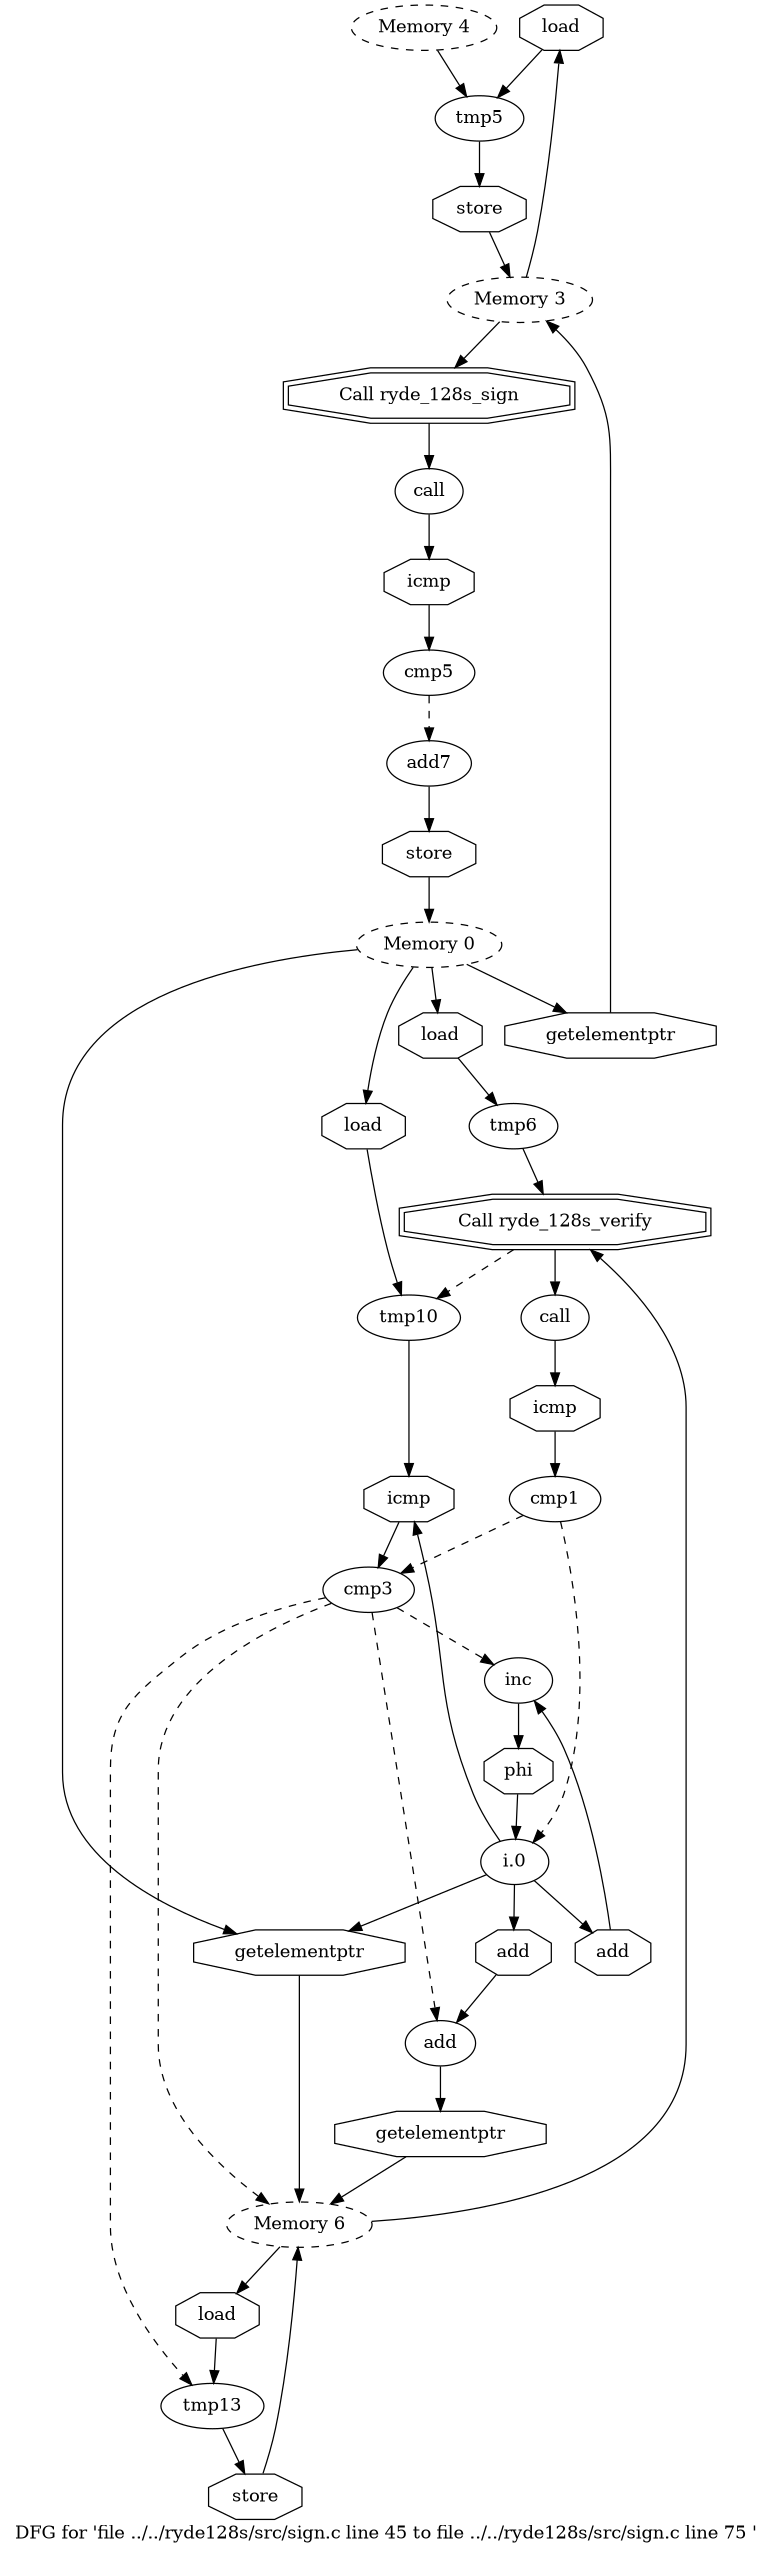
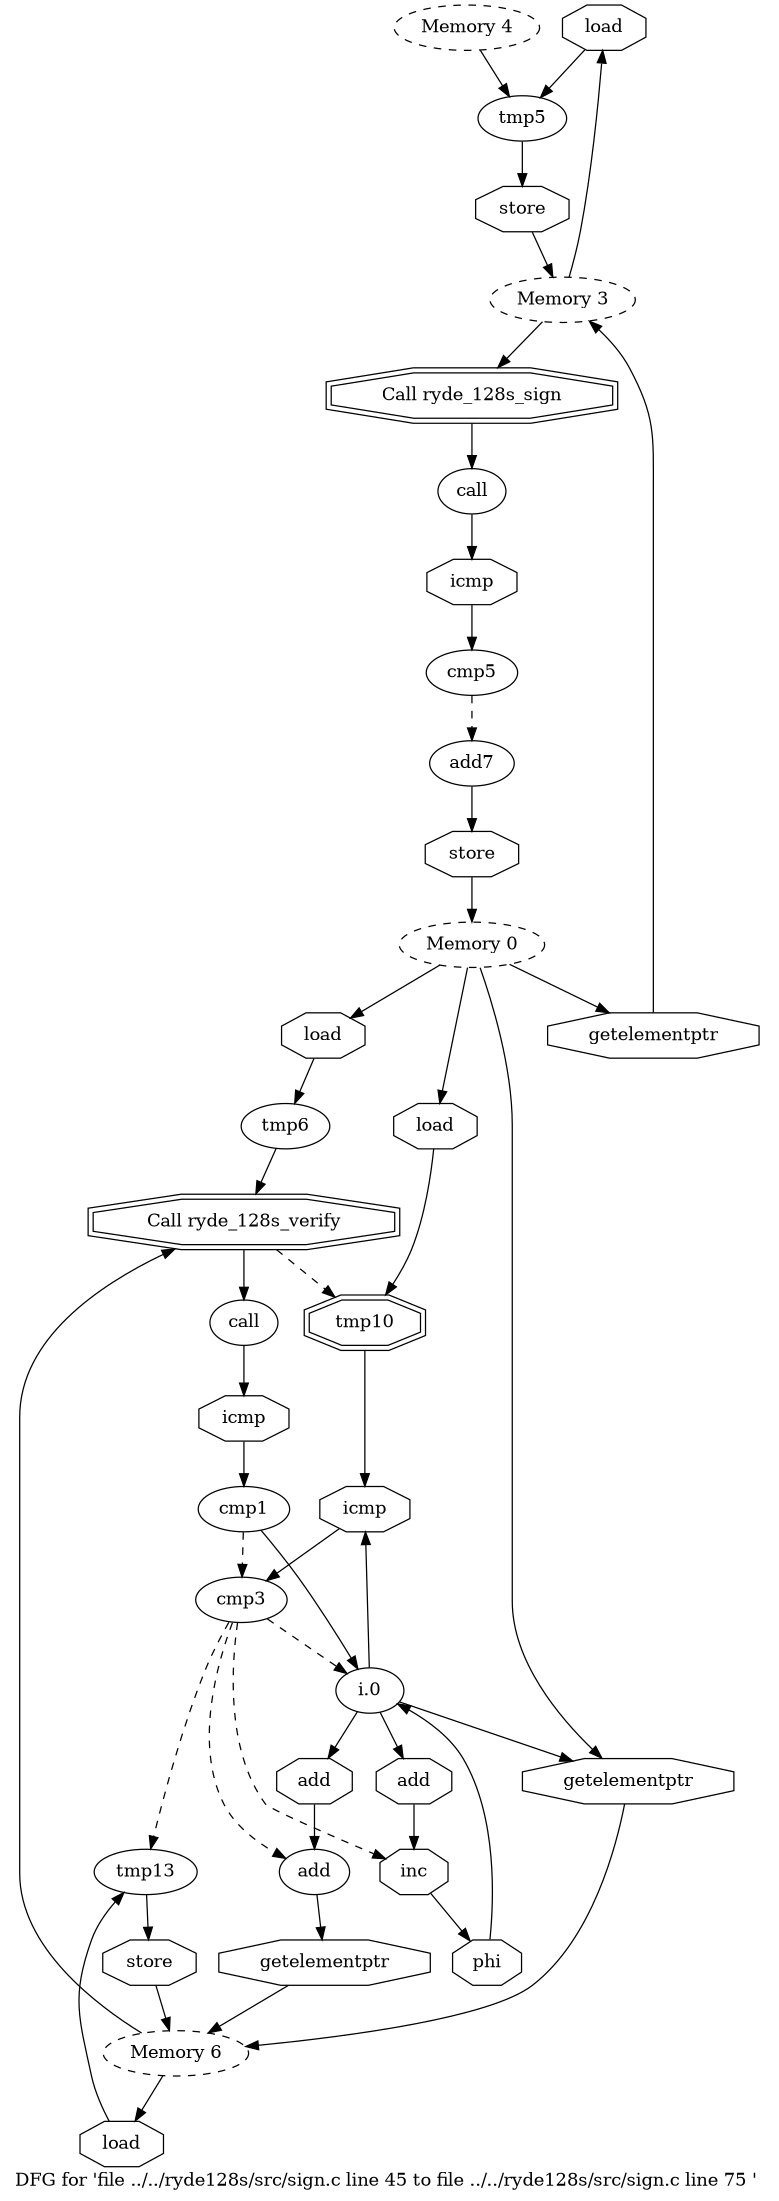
(409, 1318) -> (365, 1323)
(519, 1680) -> (414, 1872)
(580, 1681) -> (309, 1592)
(158, 1874) -> (302, 1643)
